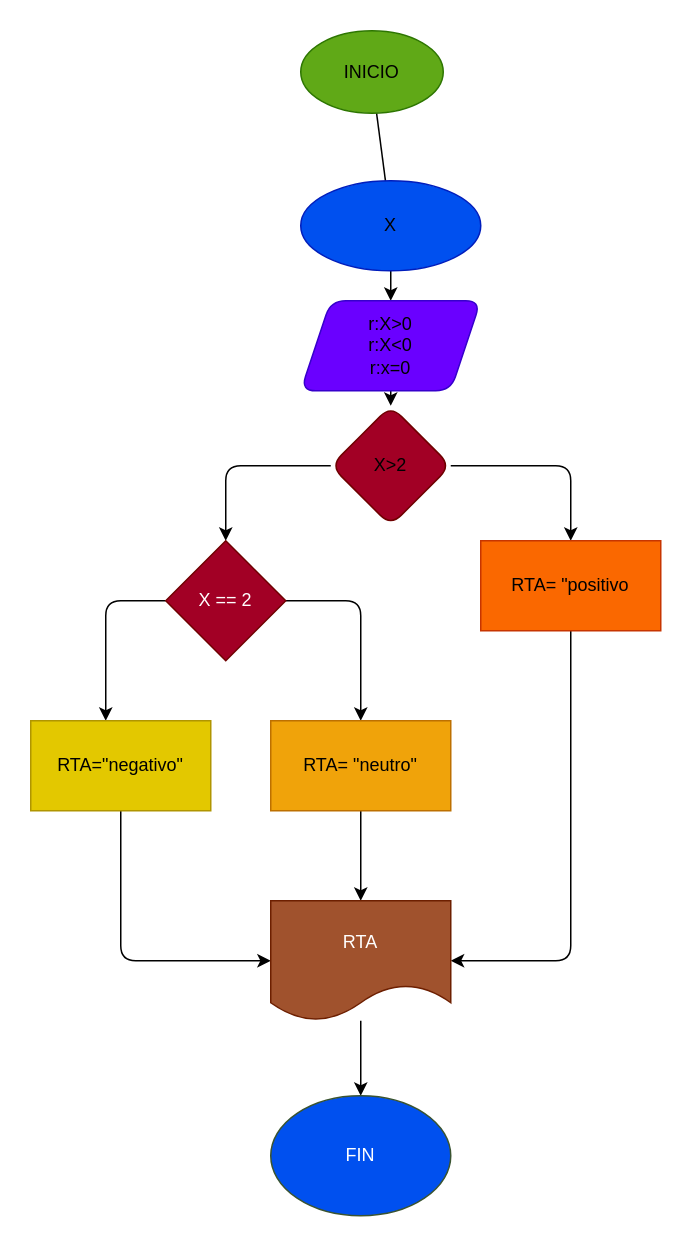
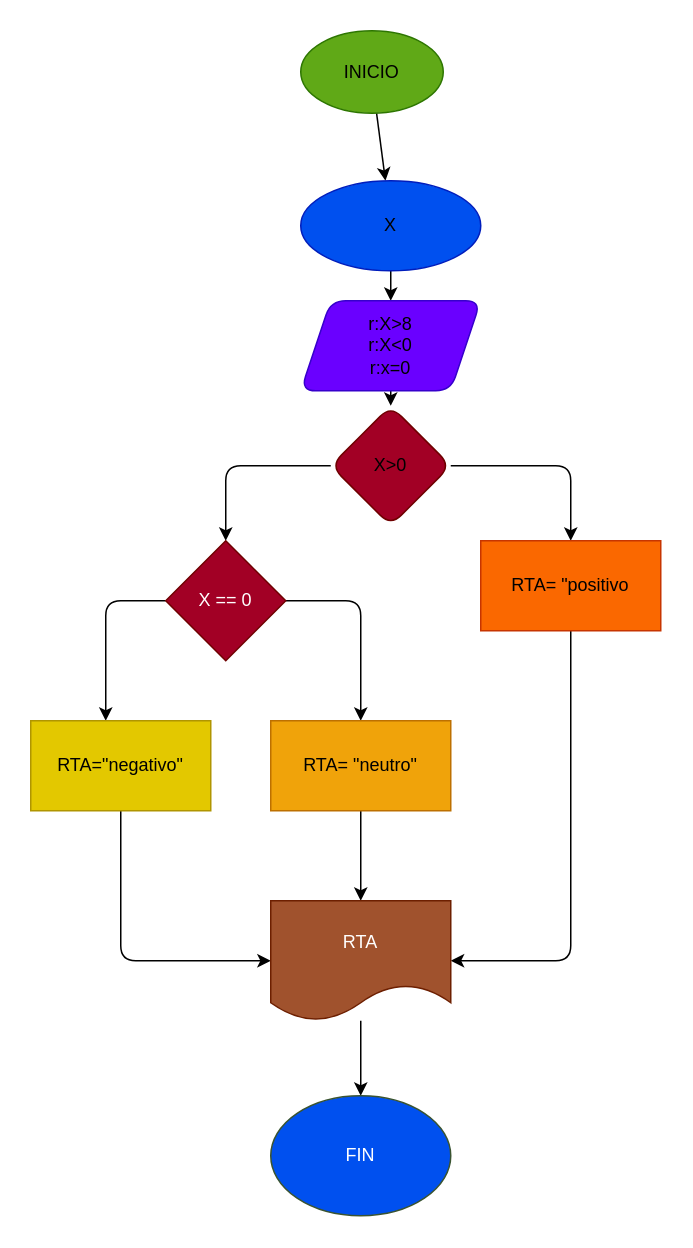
(384, 173) -> (384, 169)
(391, 346) -> (391, 346)
(391, 466) -> (391, 466)
(226, 601) -> (226, 601)
